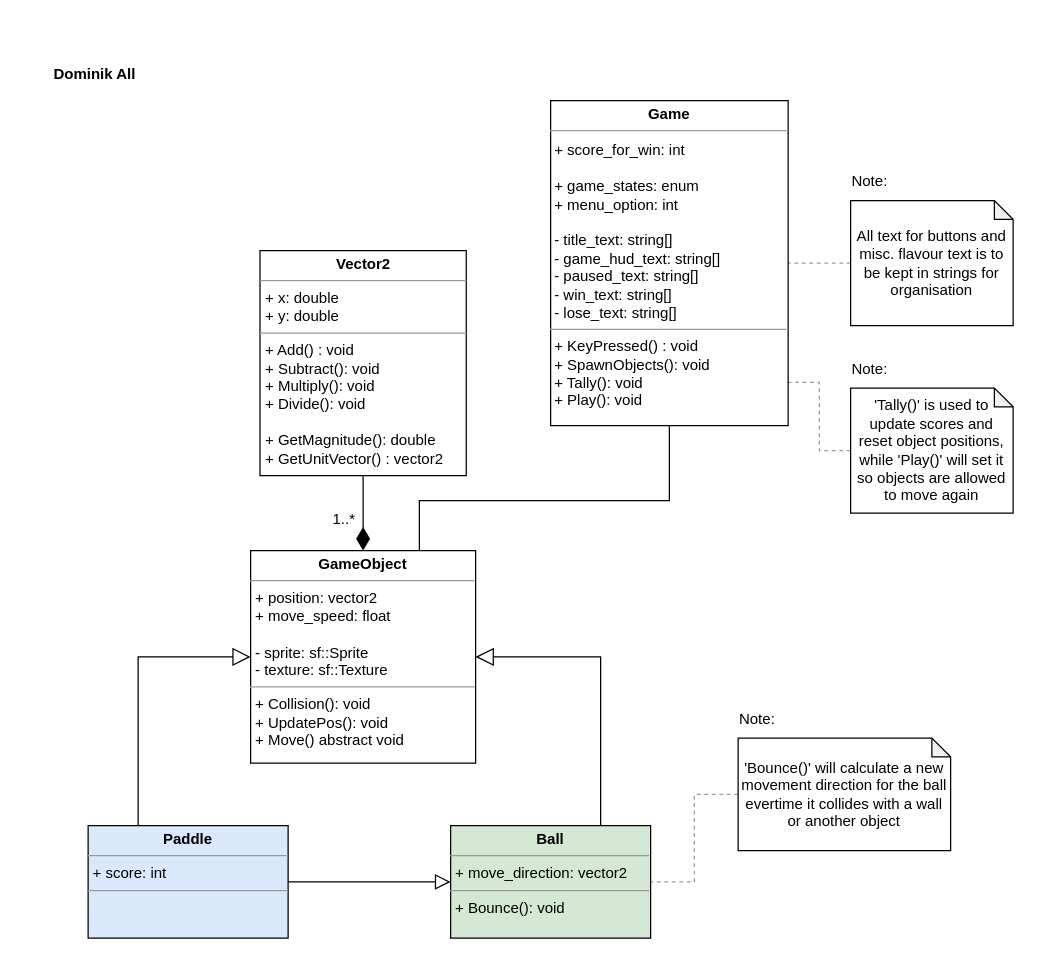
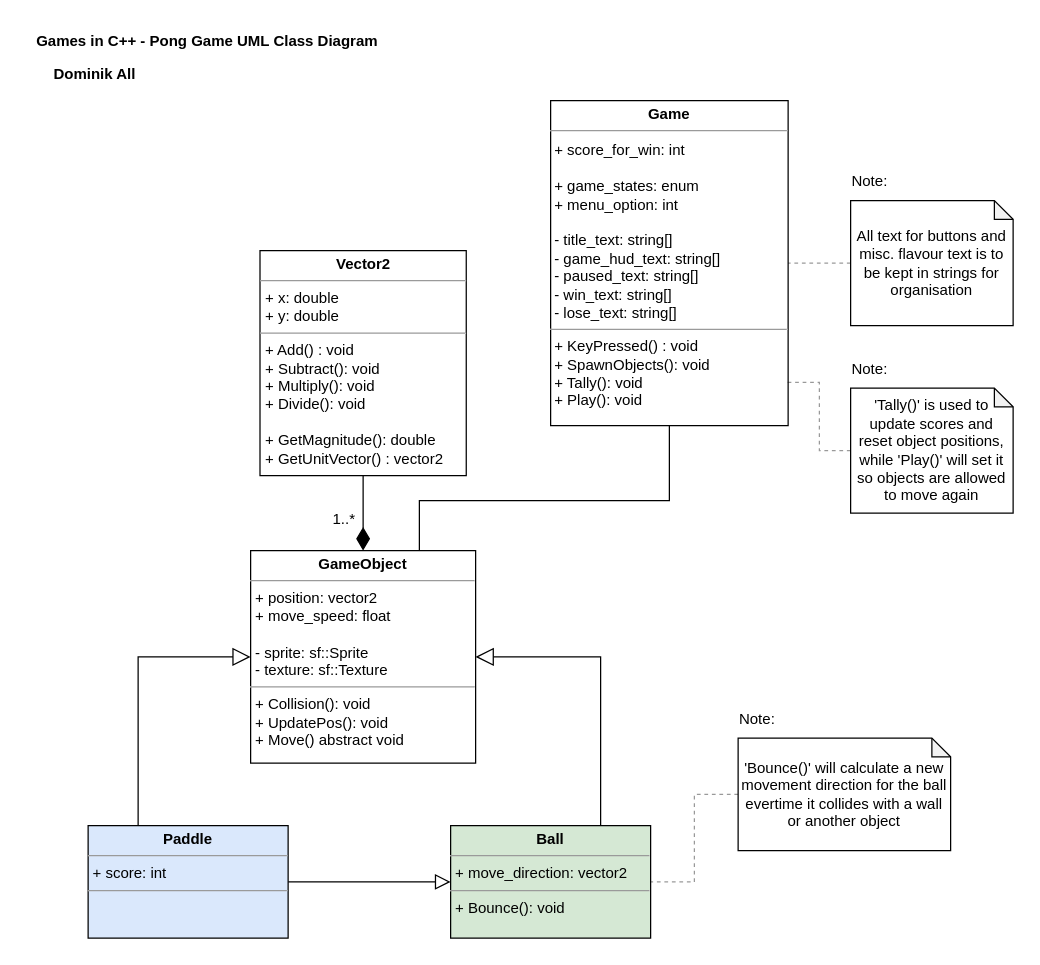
none -> (207, 42)
